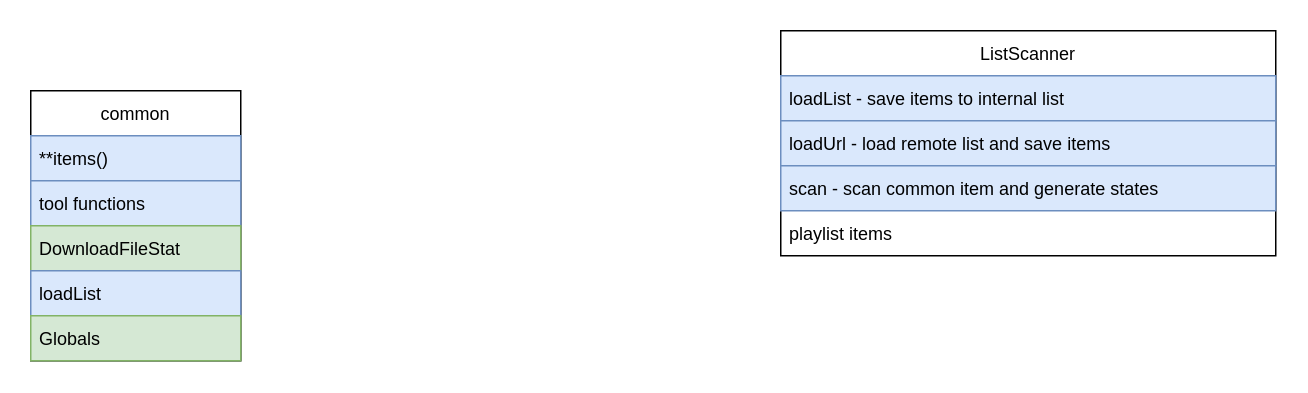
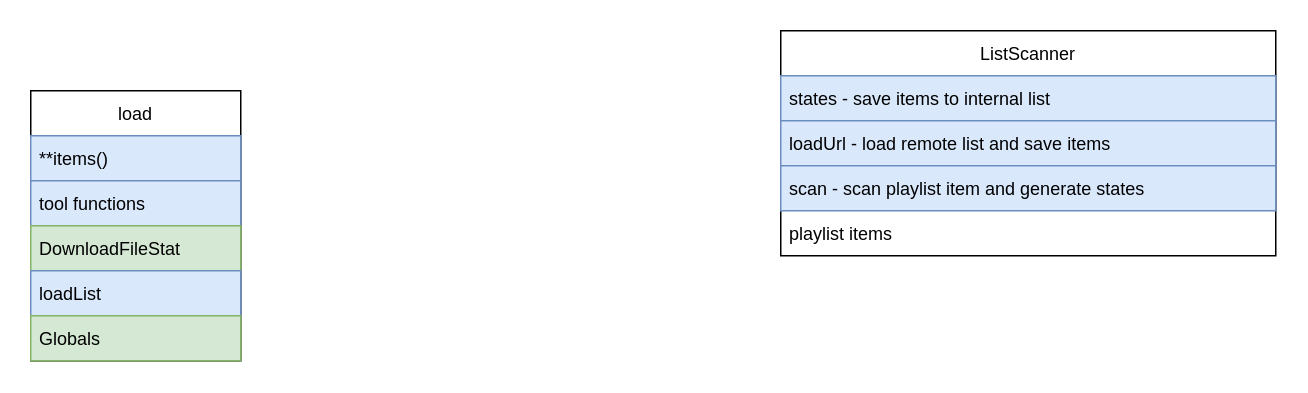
(950, 99) -> (945, 99)
(135, 114) -> (135, 114)
(987, 189) -> (990, 189)
